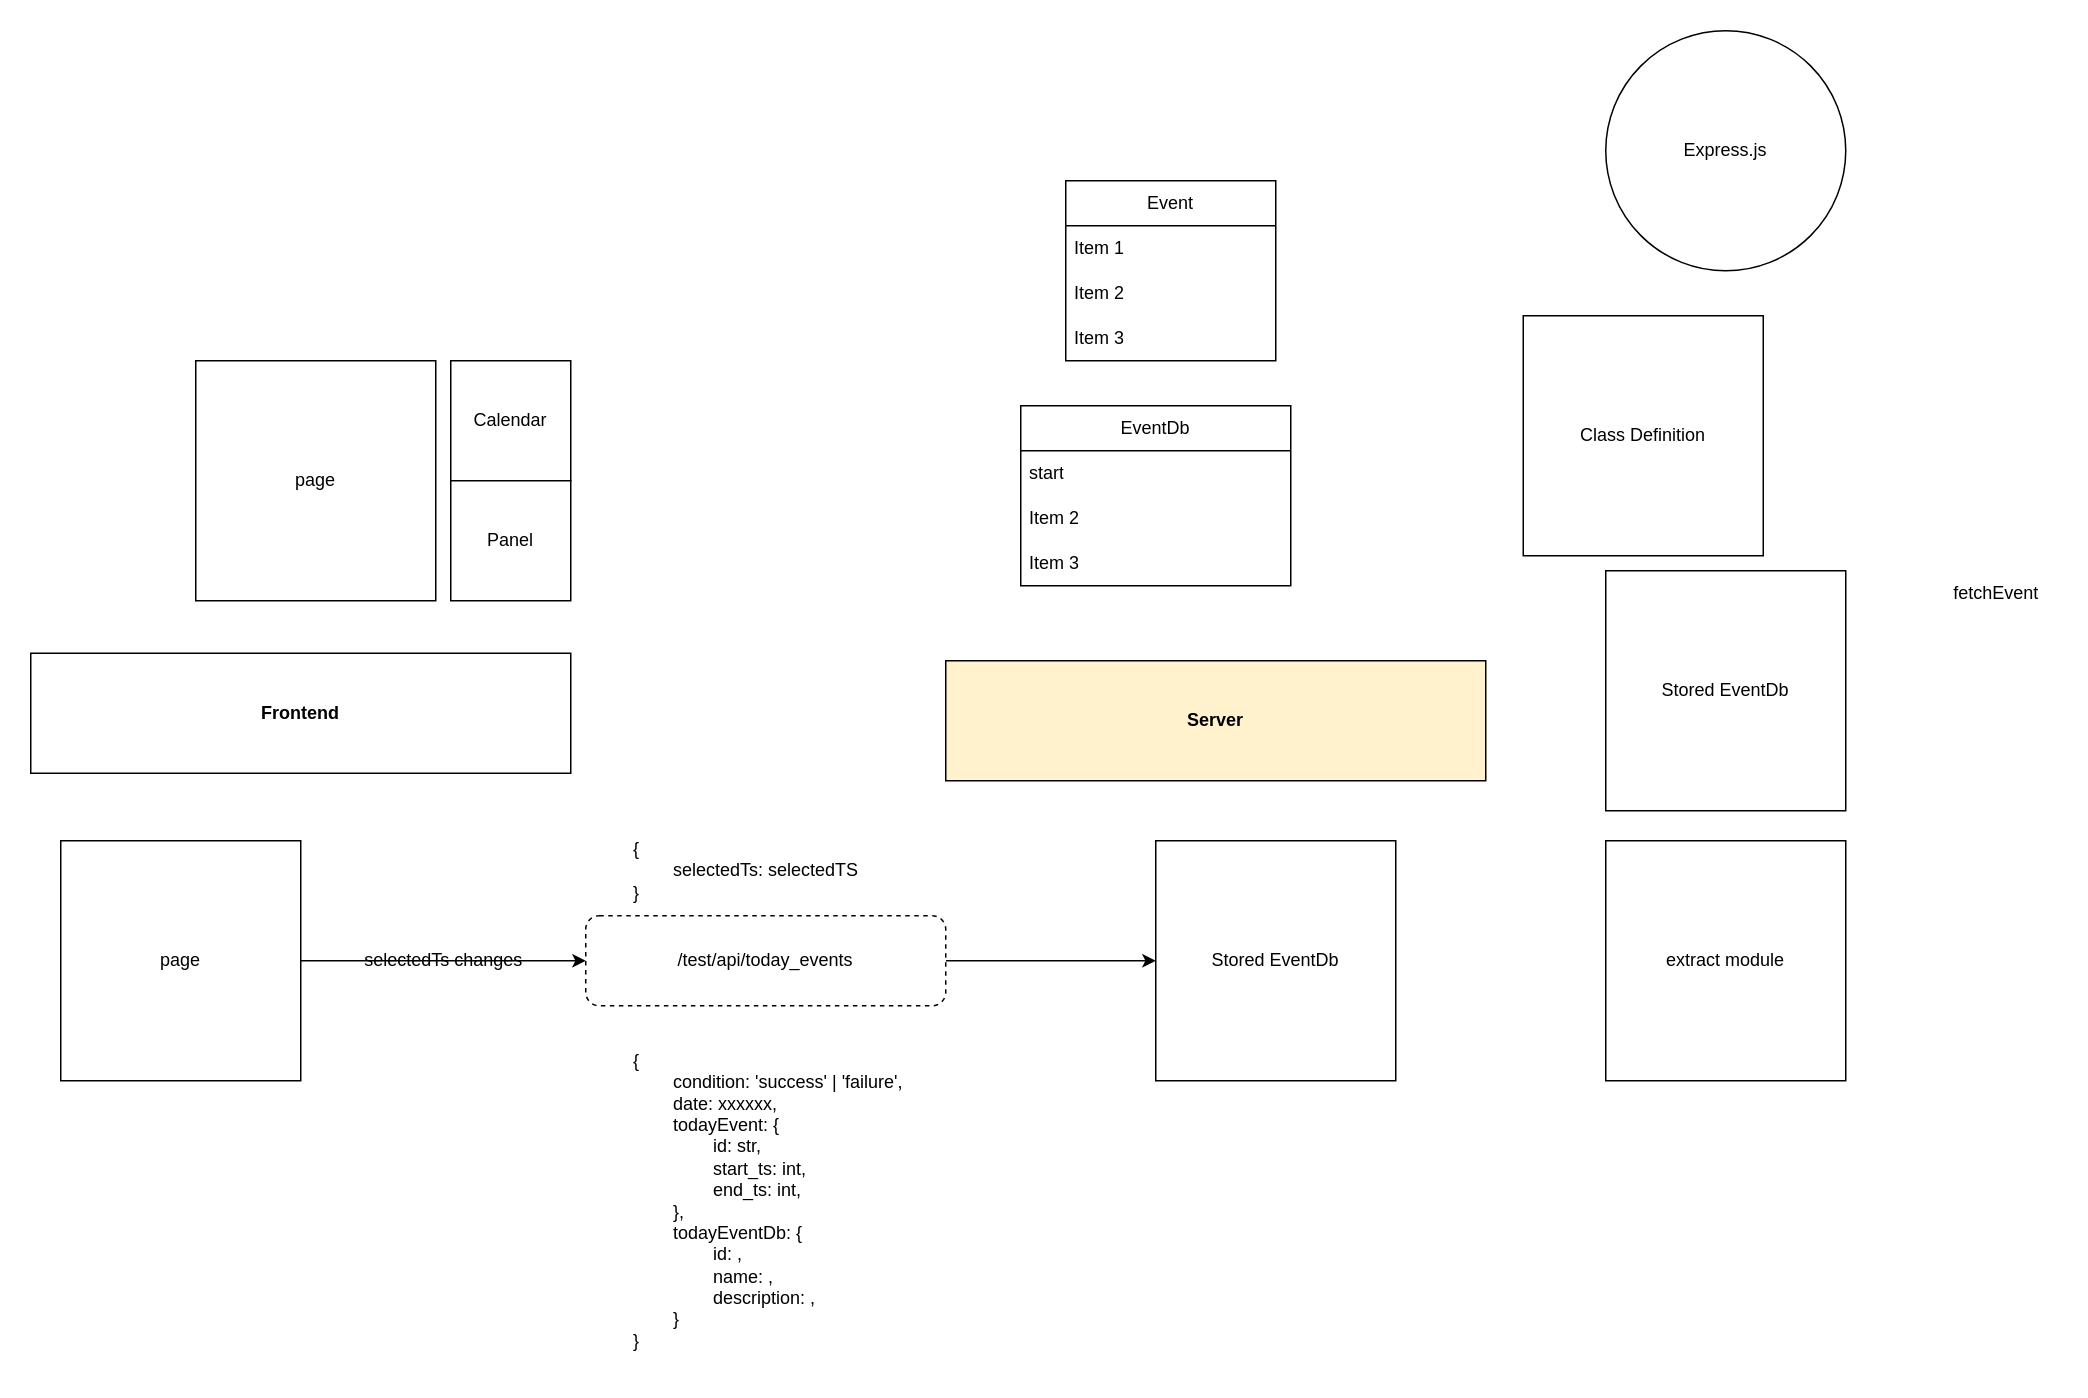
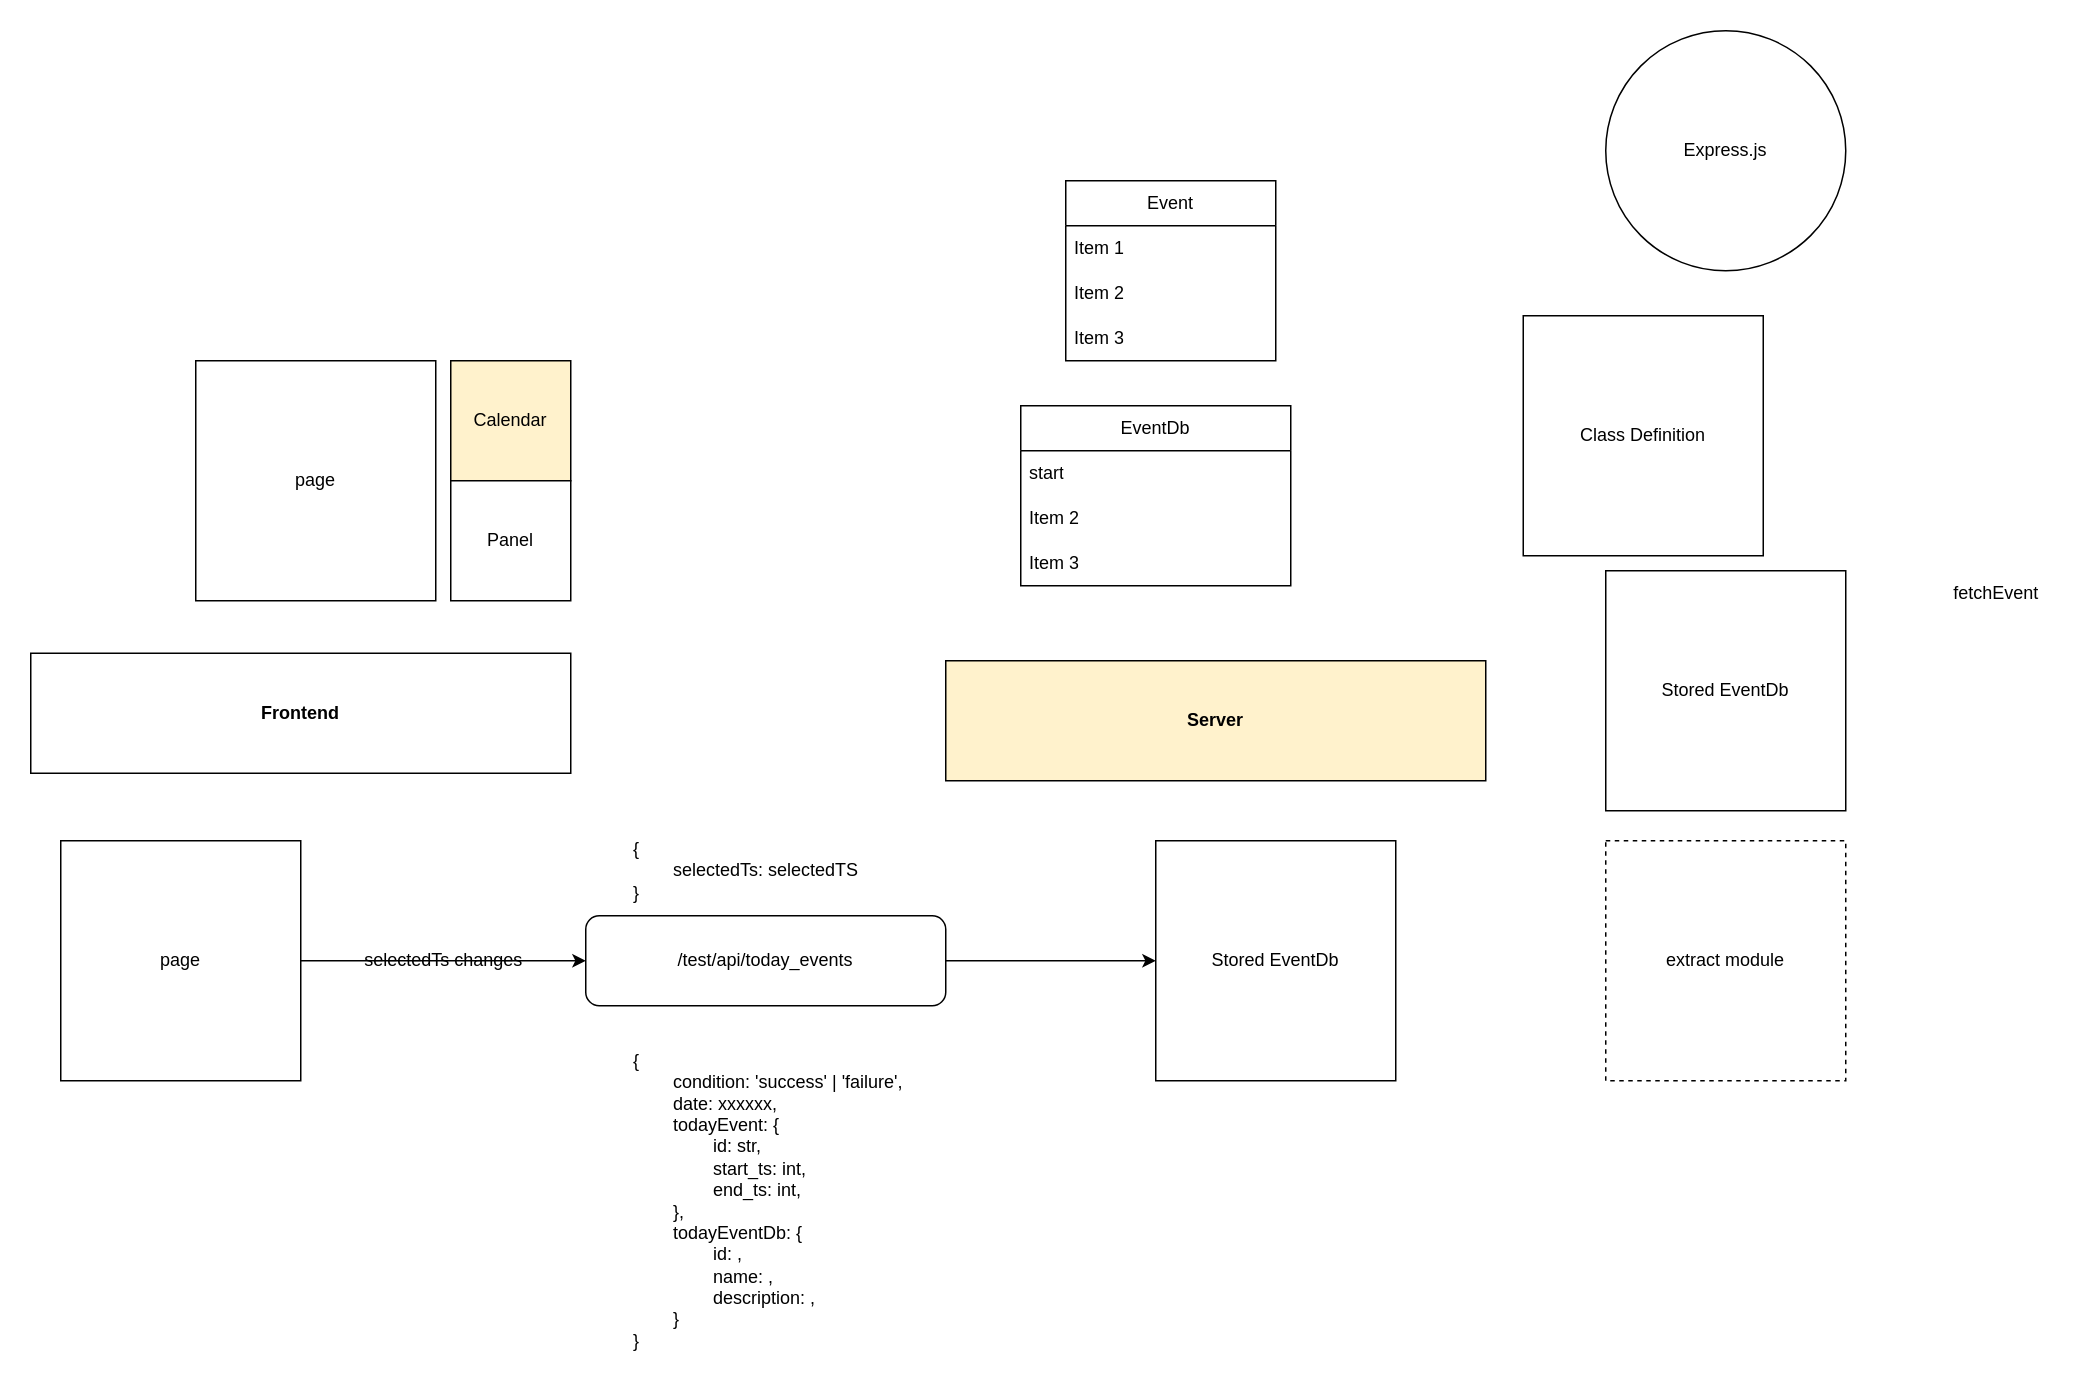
(511, 421) -> (511, 421)
(766, 961) -> (766, 961)
(1726, 961) -> (1726, 961)
